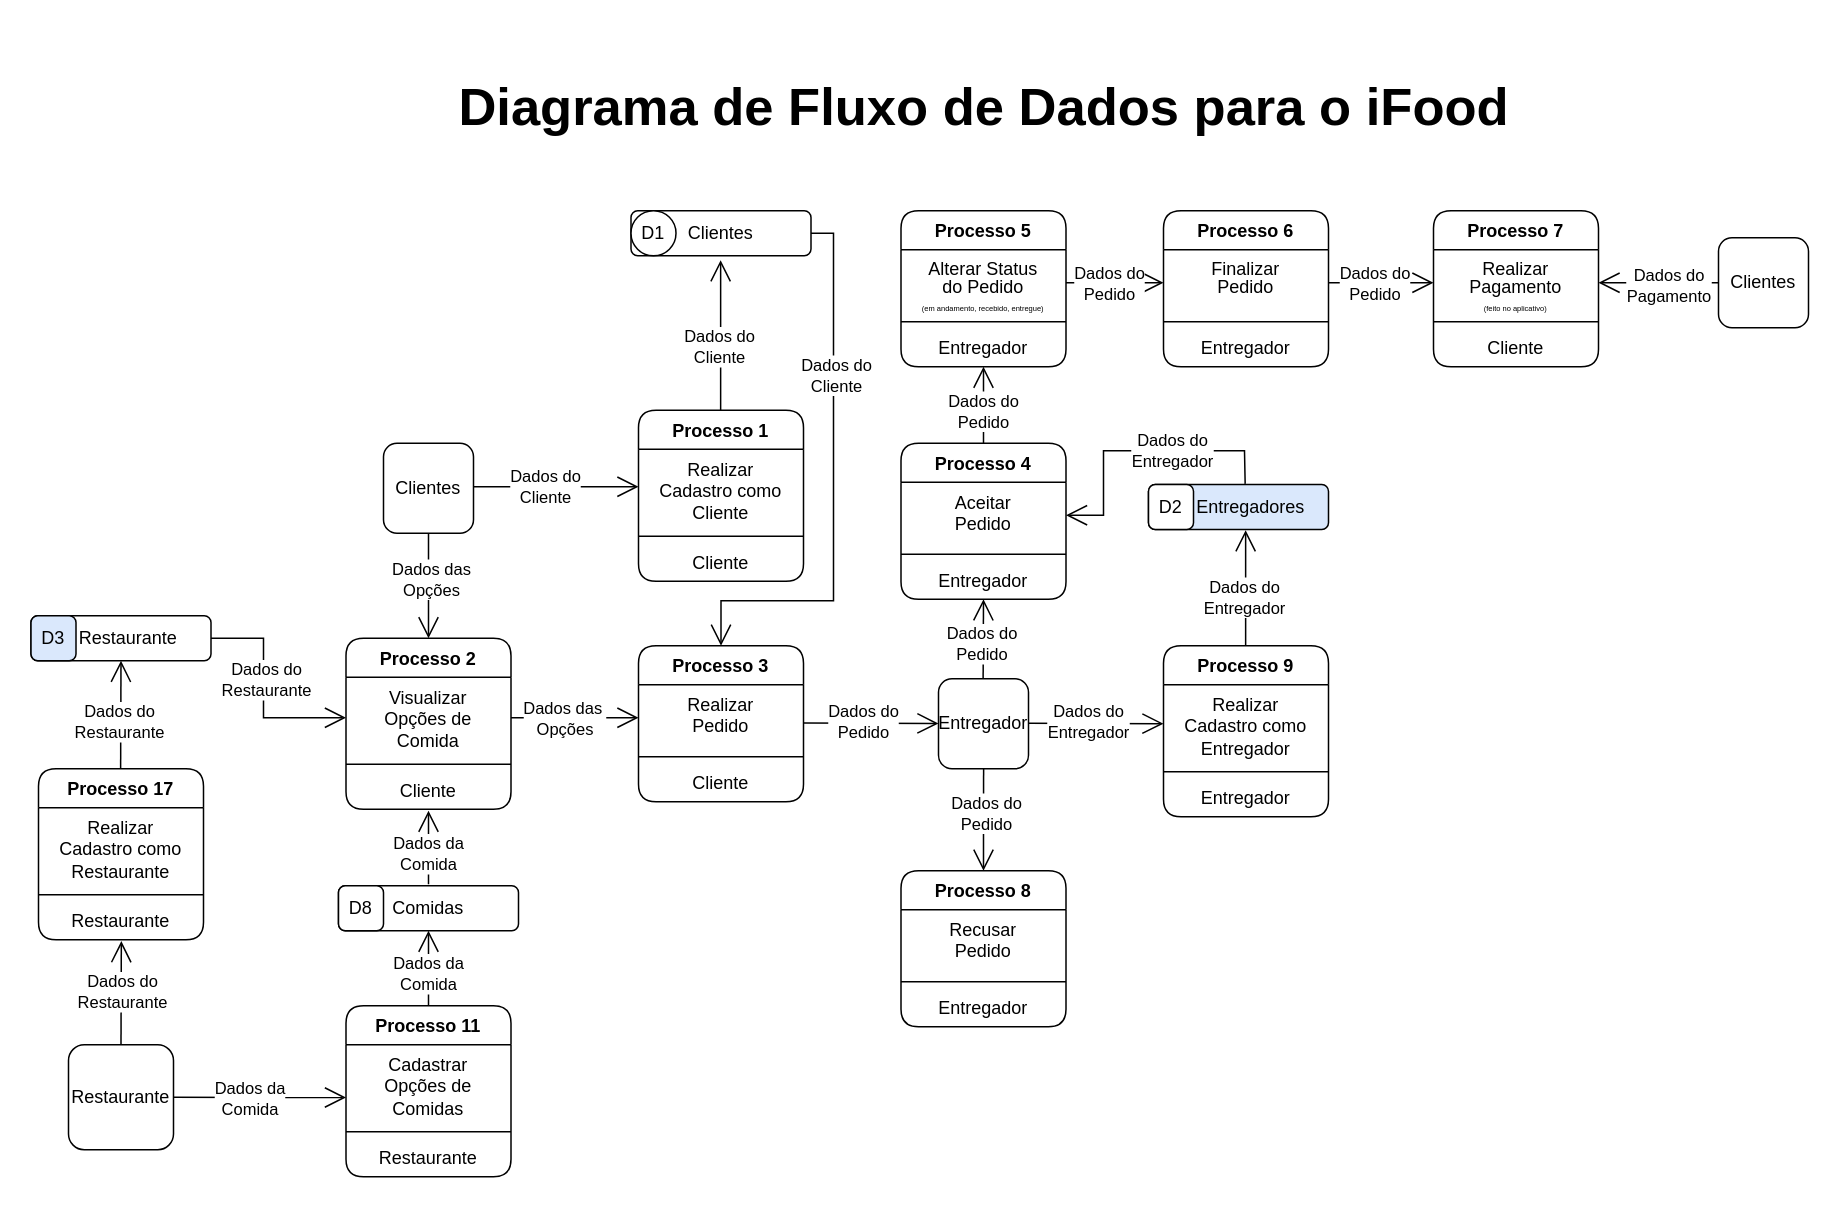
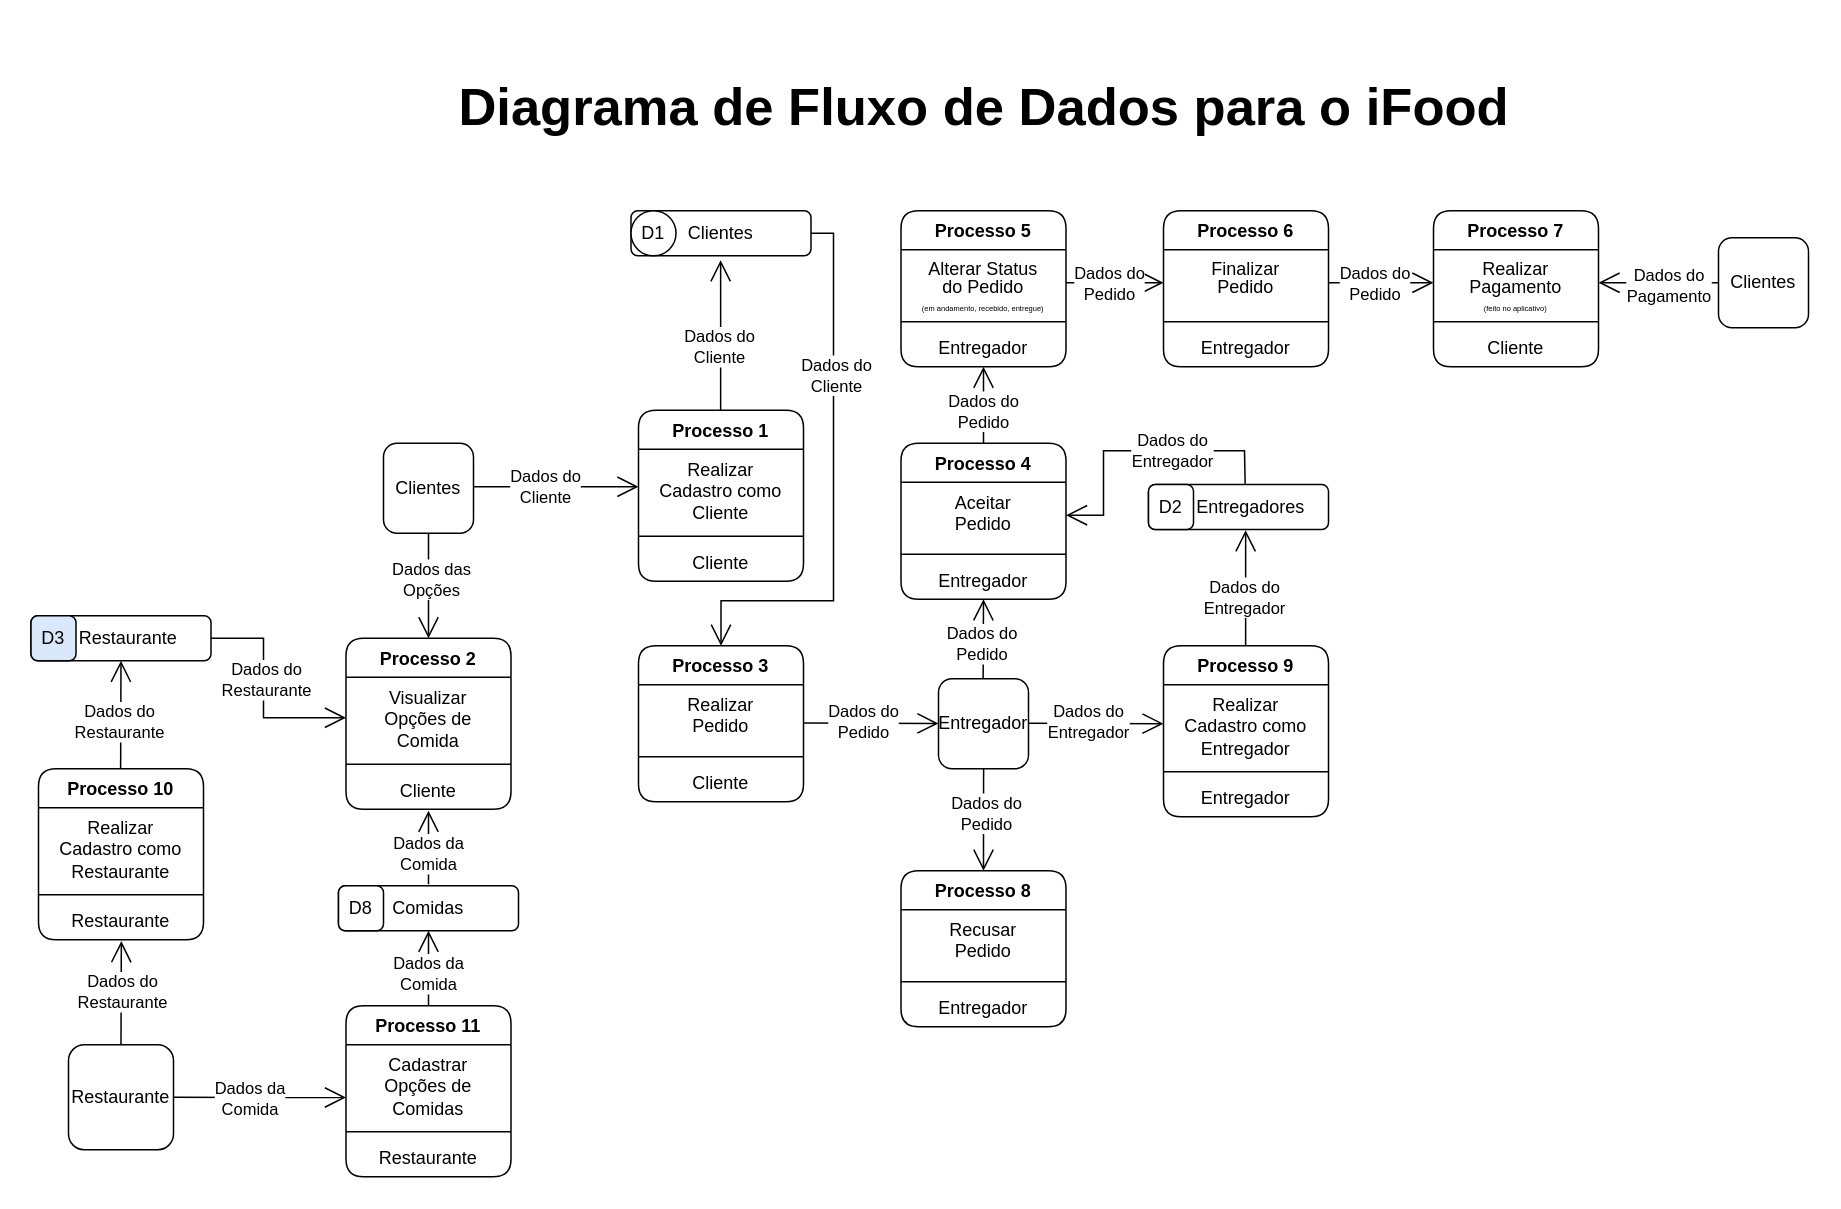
(1238, 507) -> (1238, 507)
(619, 718) -> none
(121, 790) -> (121, 790)
